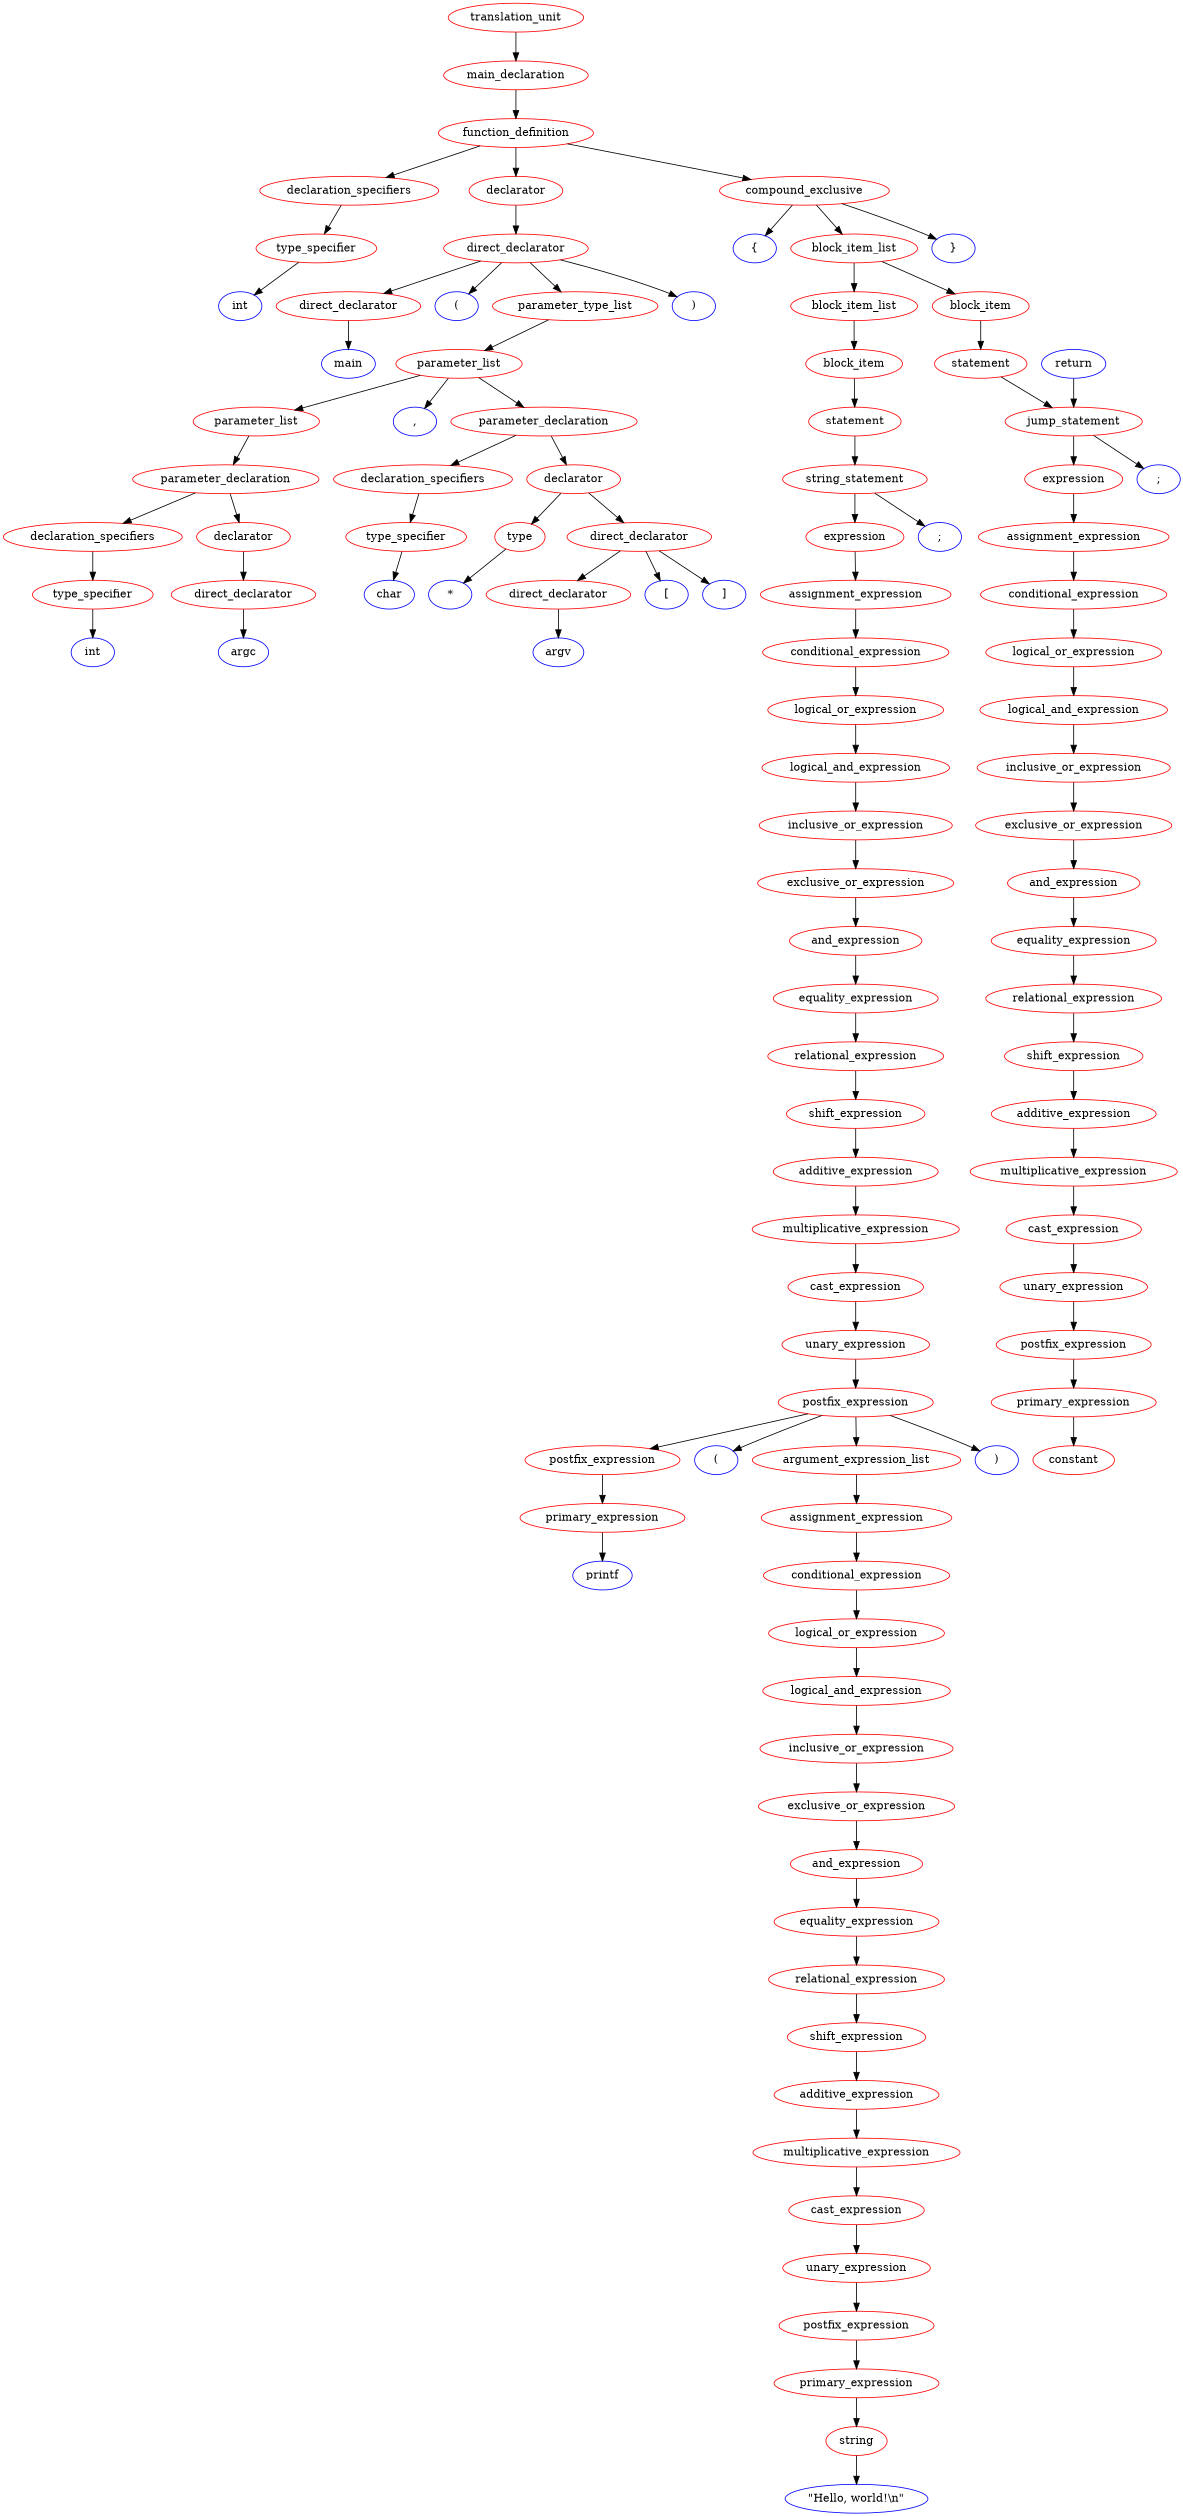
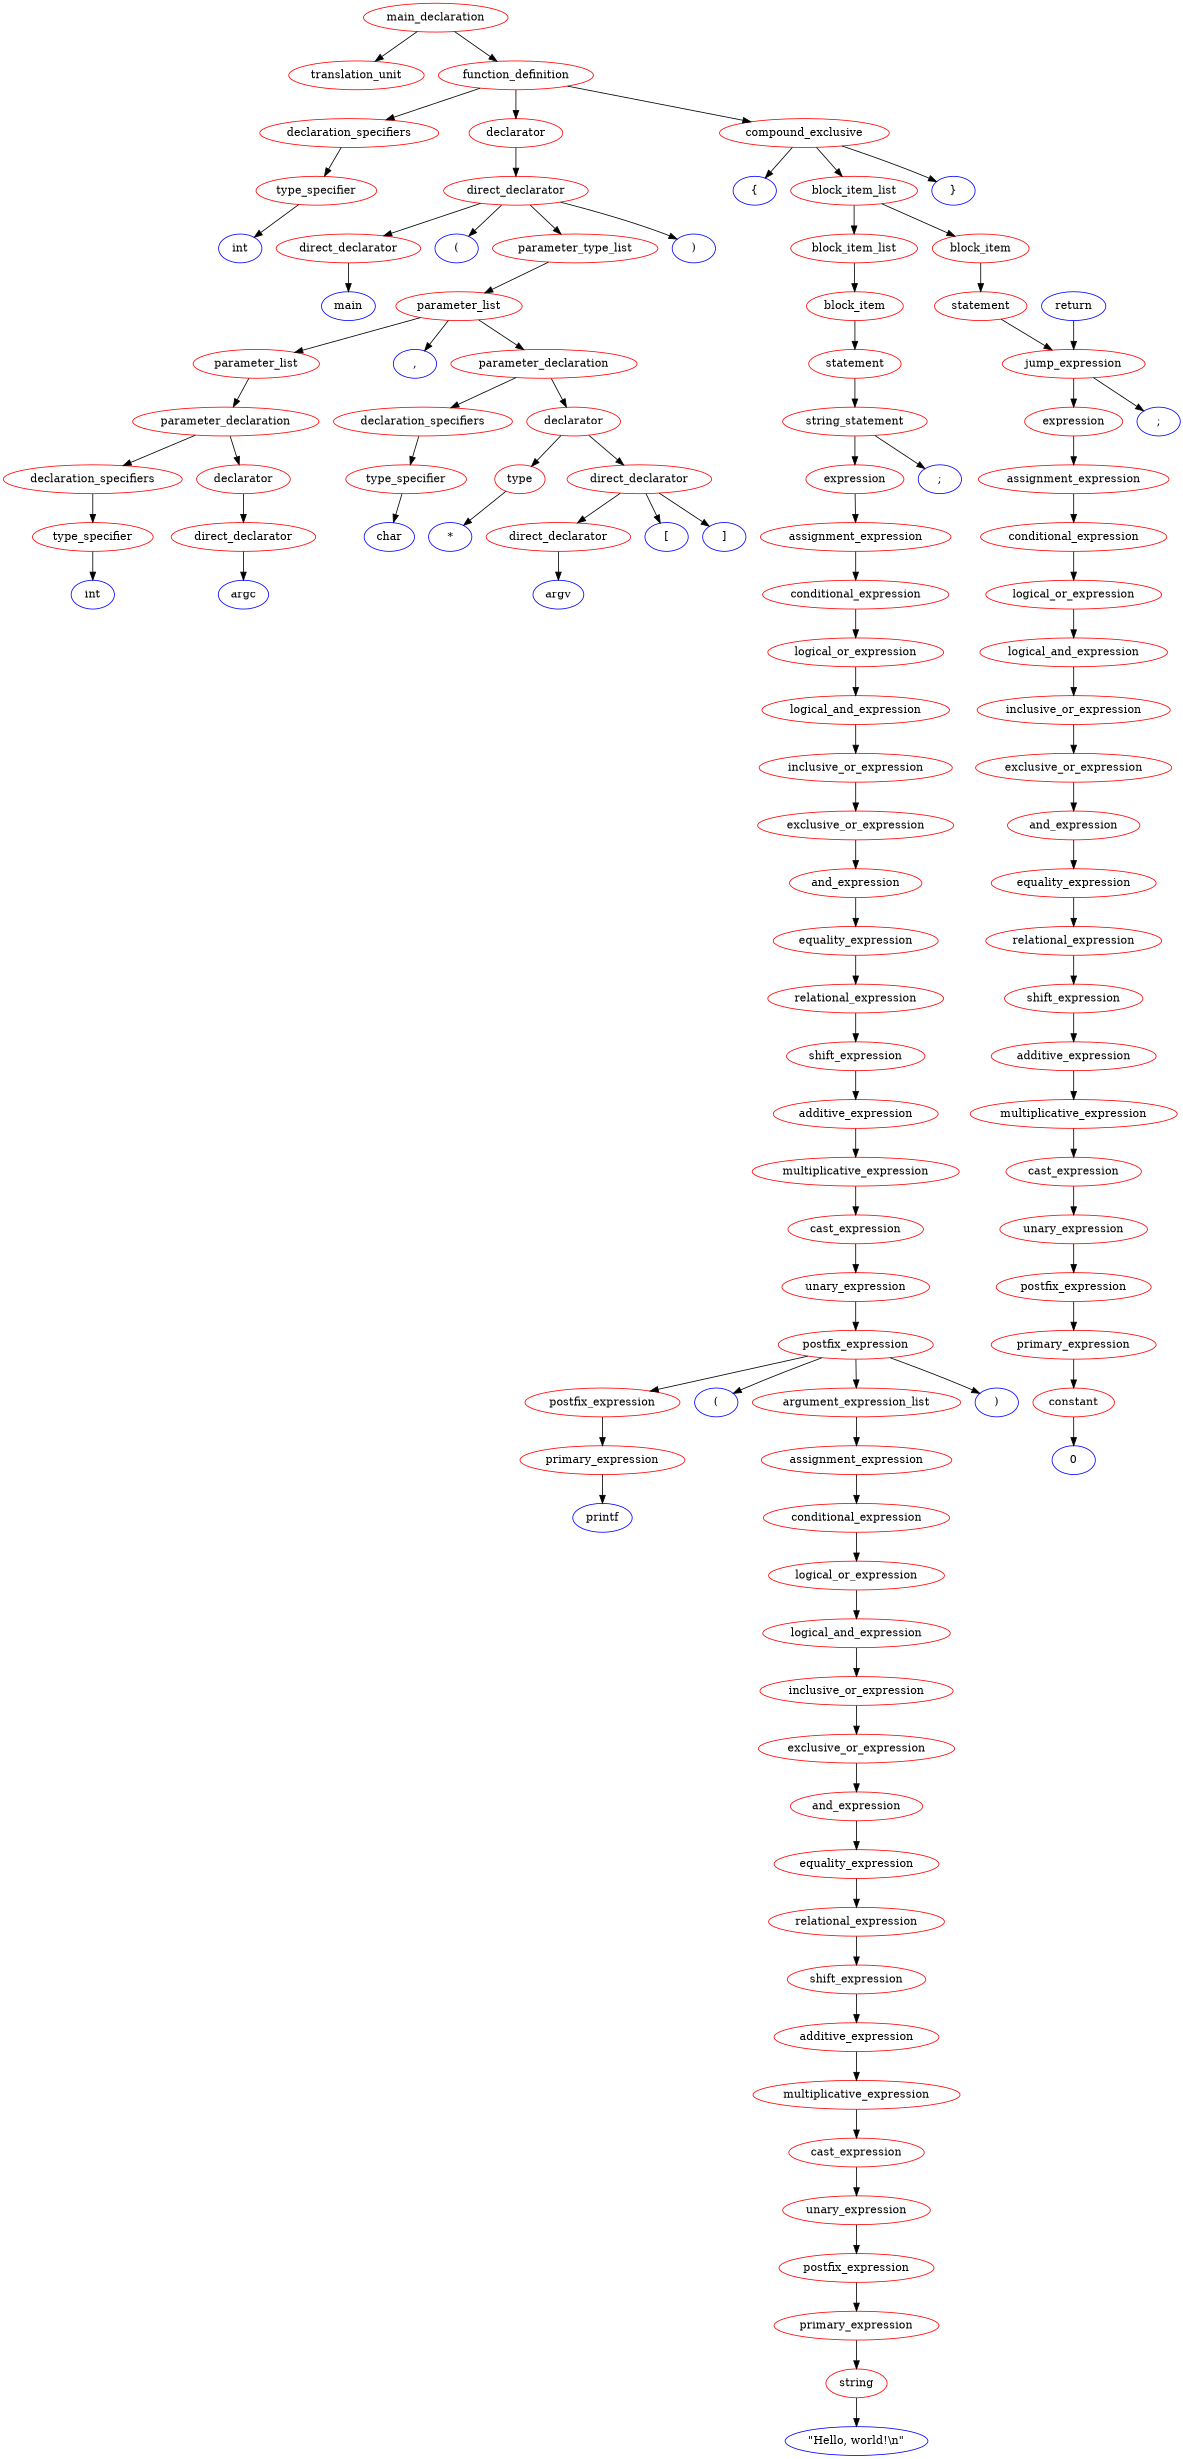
(516, 43) -> (400, 44)
(1074, 422) -> (1074, 364)
none -> (1074, 1460)
